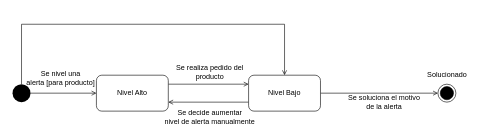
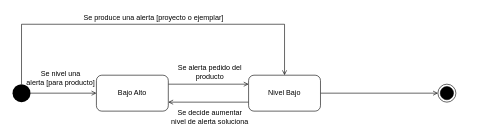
none -> (153, 18)
(210, 72) -> (210, 72)
(447, 75) -> none
(132, 93) -> (132, 93)
(384, 102) -> none
(210, 117) -> (210, 117)
